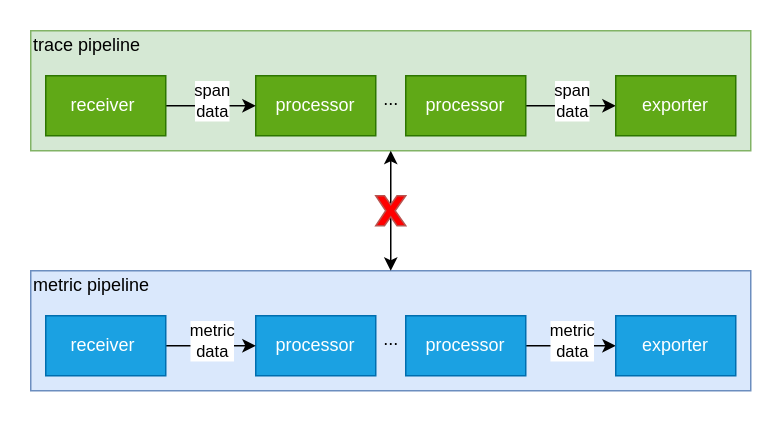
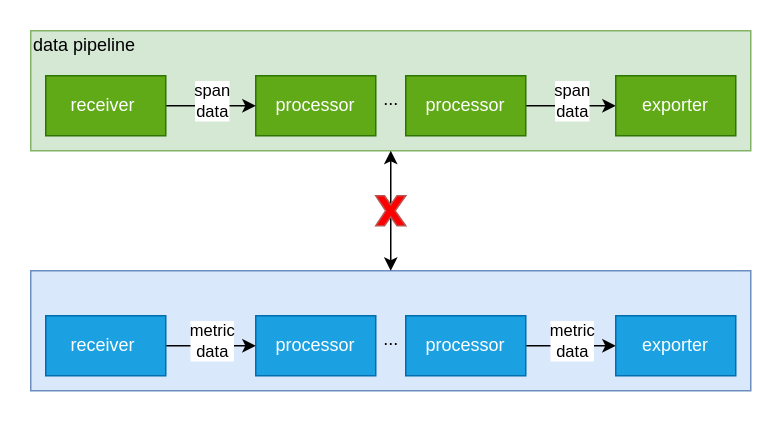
(95, 46) -> (90, 46)
(106, 286) -> none
